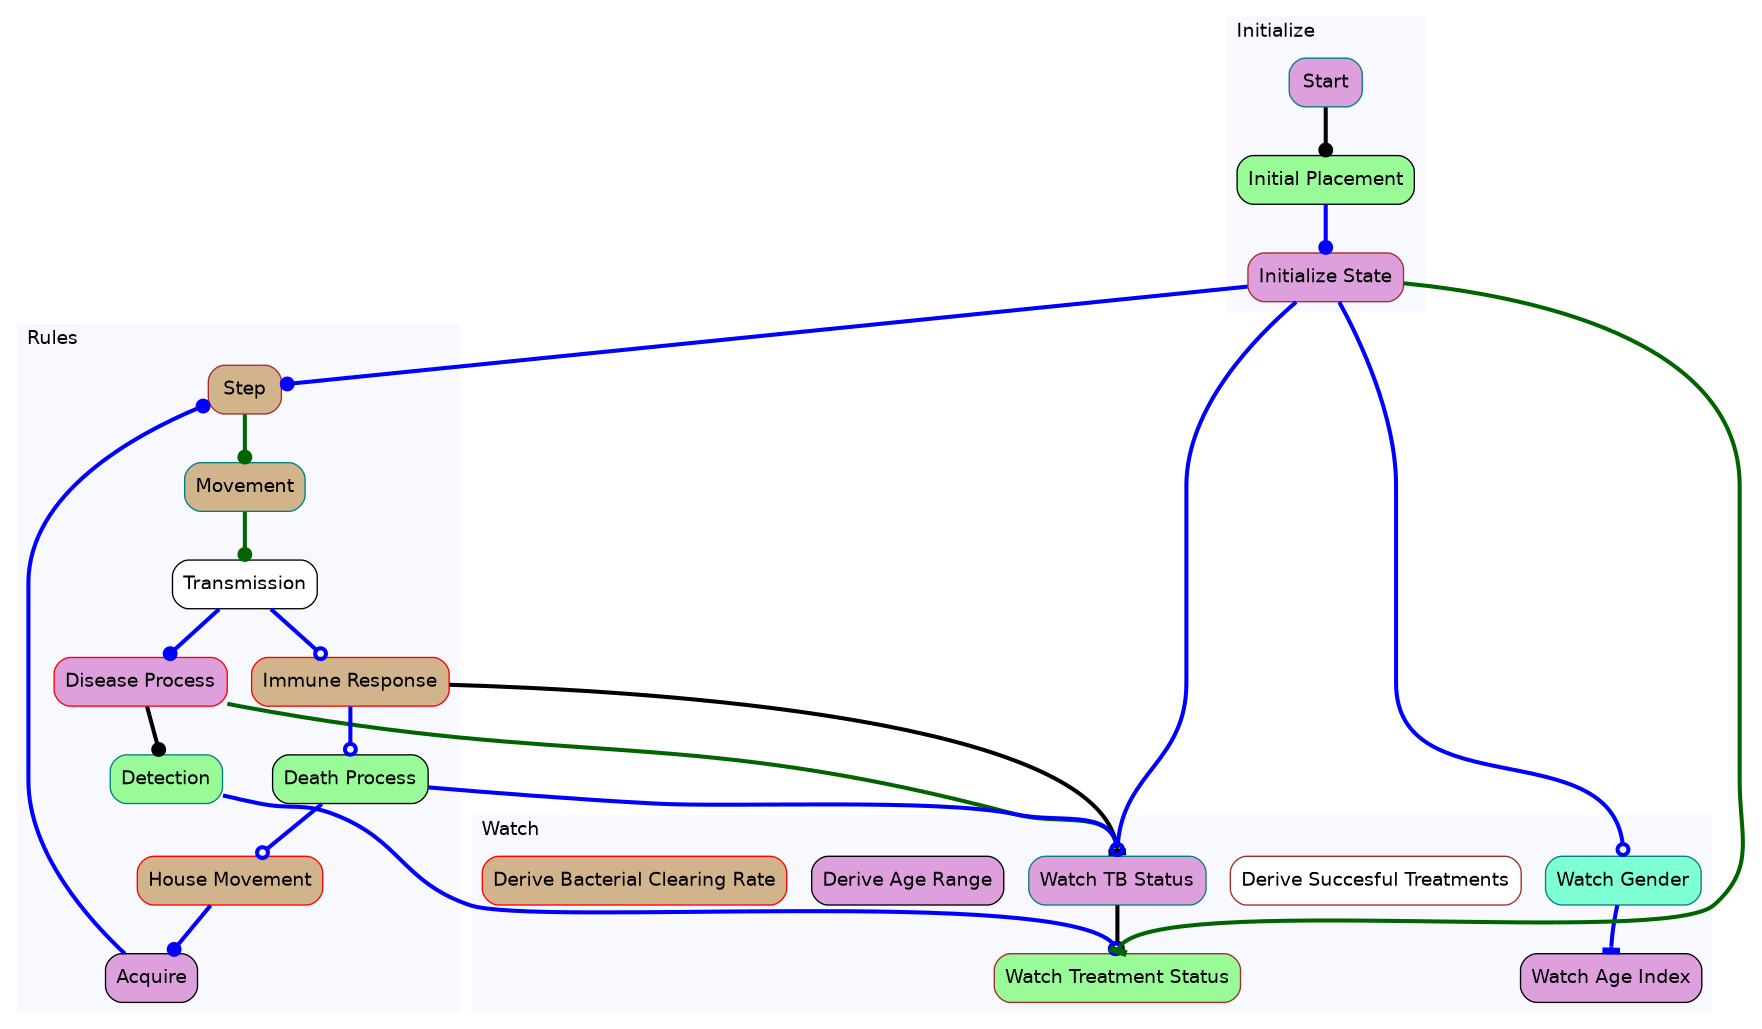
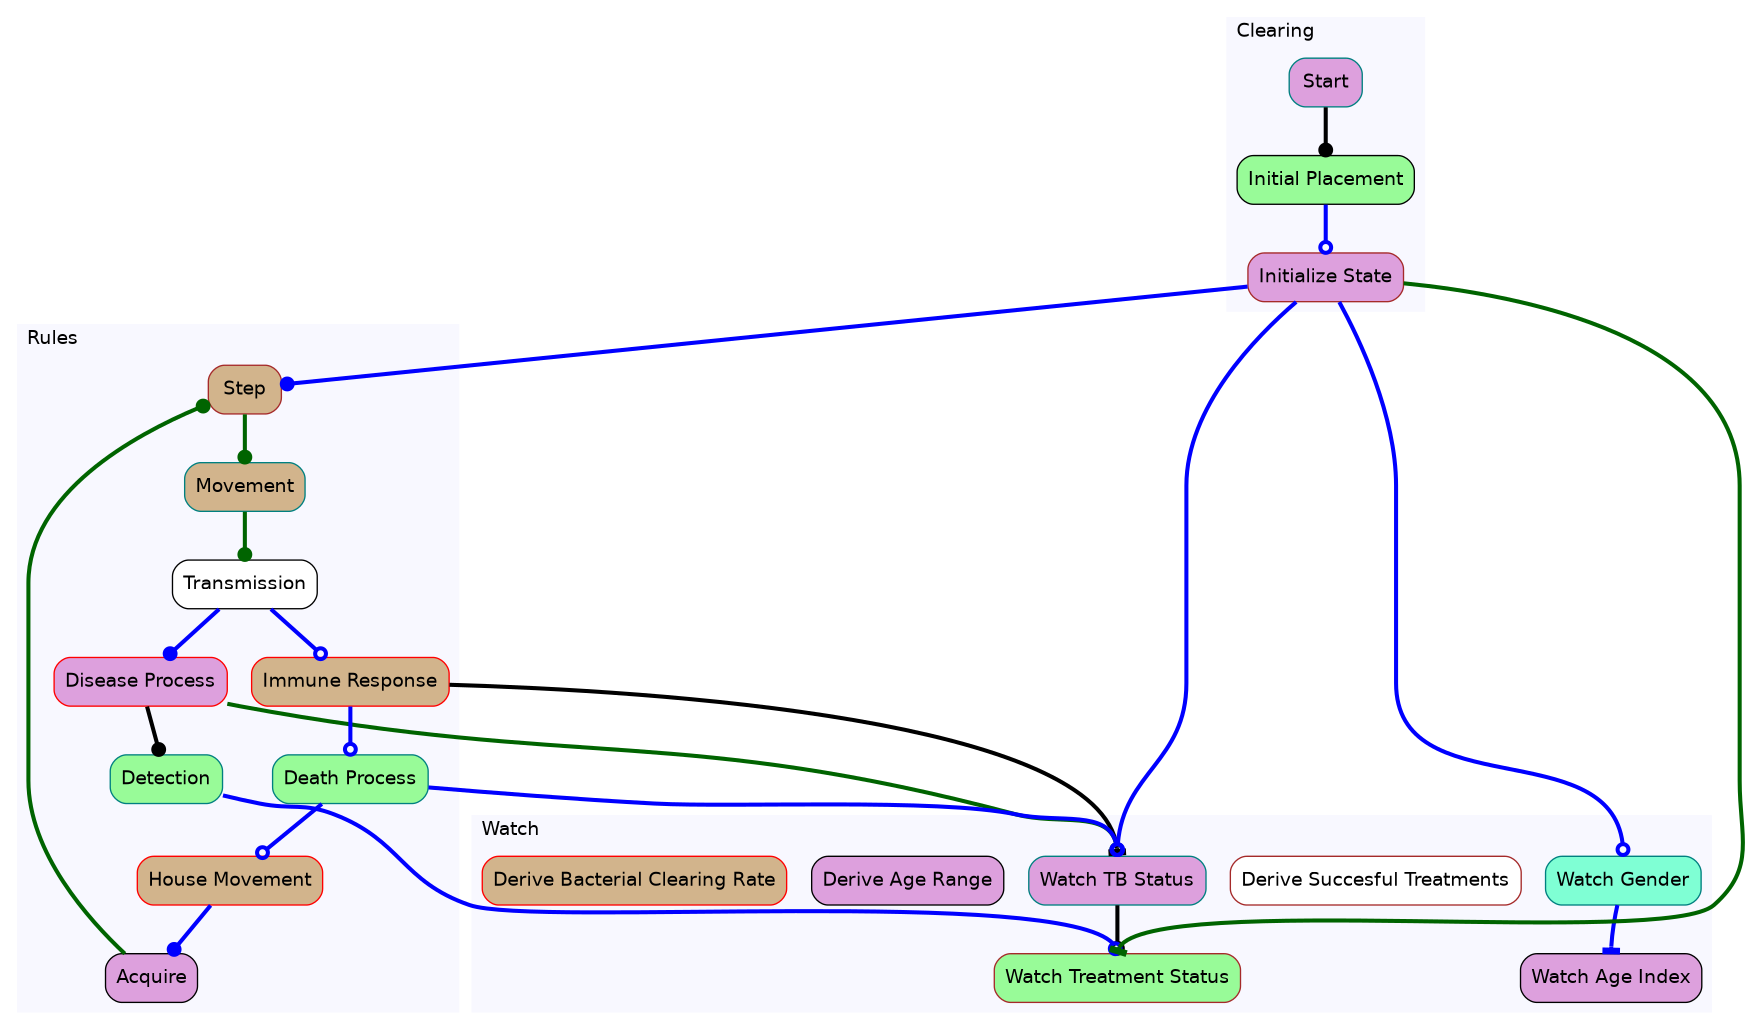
(1276, 32) -> (1276, 32)
(1326, 223) -> (1326, 223)
(28, 655) -> (28, 655)
(350, 779) -> (350, 779)
